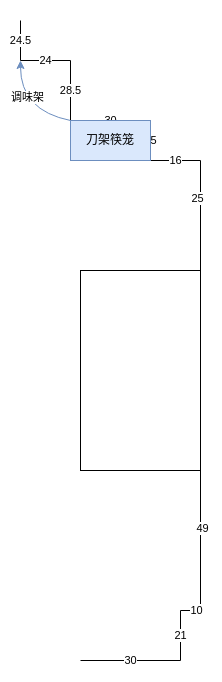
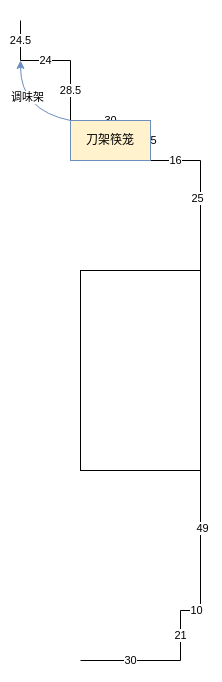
(111, 141) -> (111, 141)
